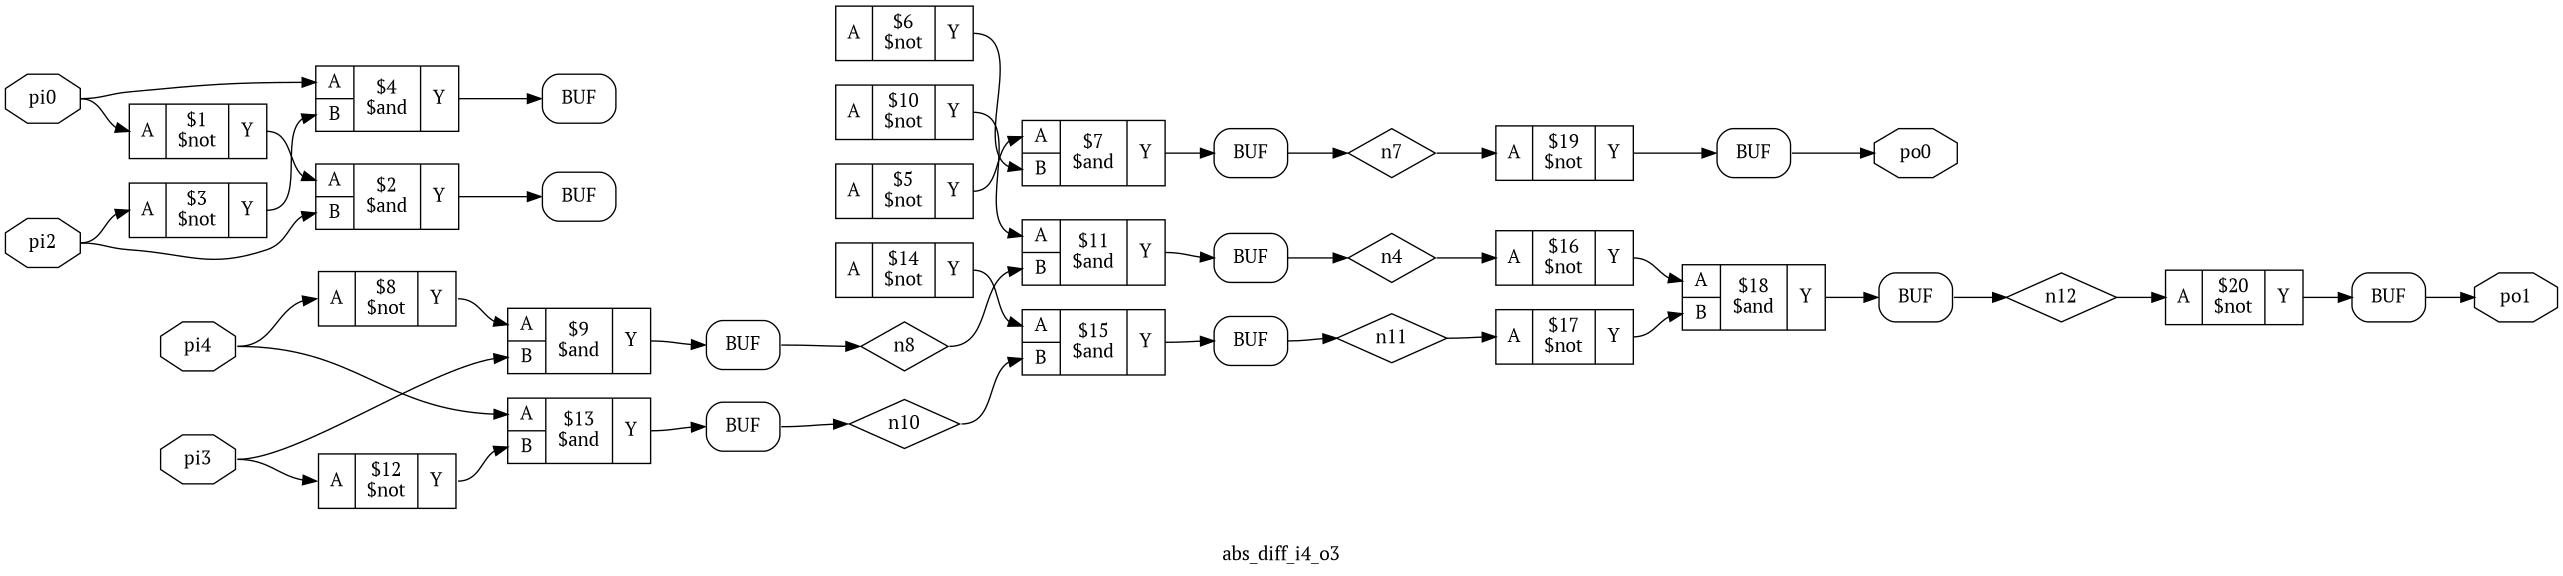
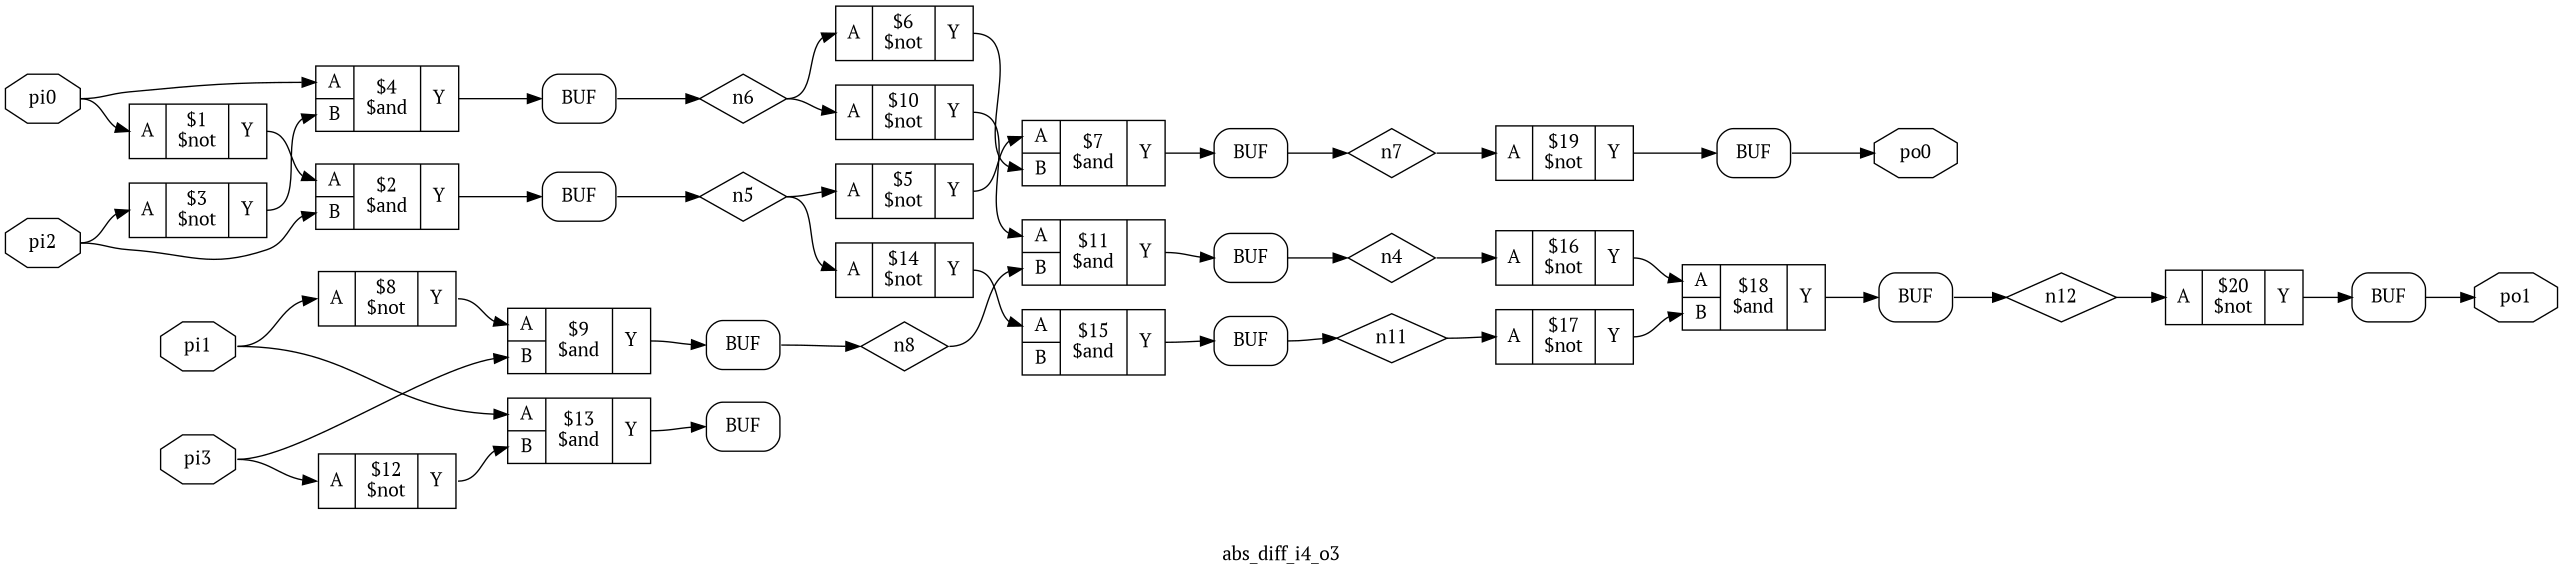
none -> (743, 99)
none -> (743, 197)
(198, 346) -> (198, 346)
(904, 424) -> none
